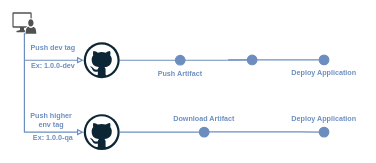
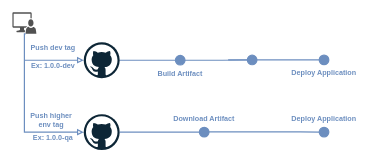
(180, 74) -> (180, 74)
